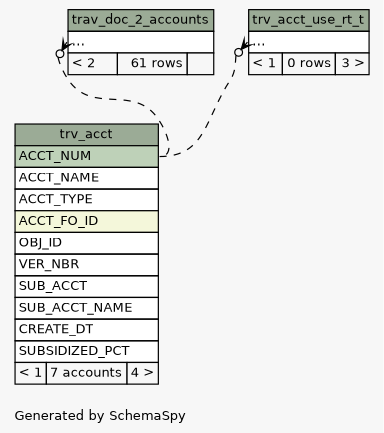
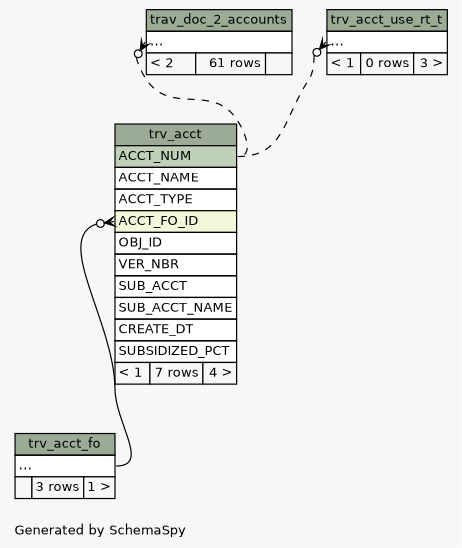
(87, 373) -> (177, 373)
none -> (64, 466)
